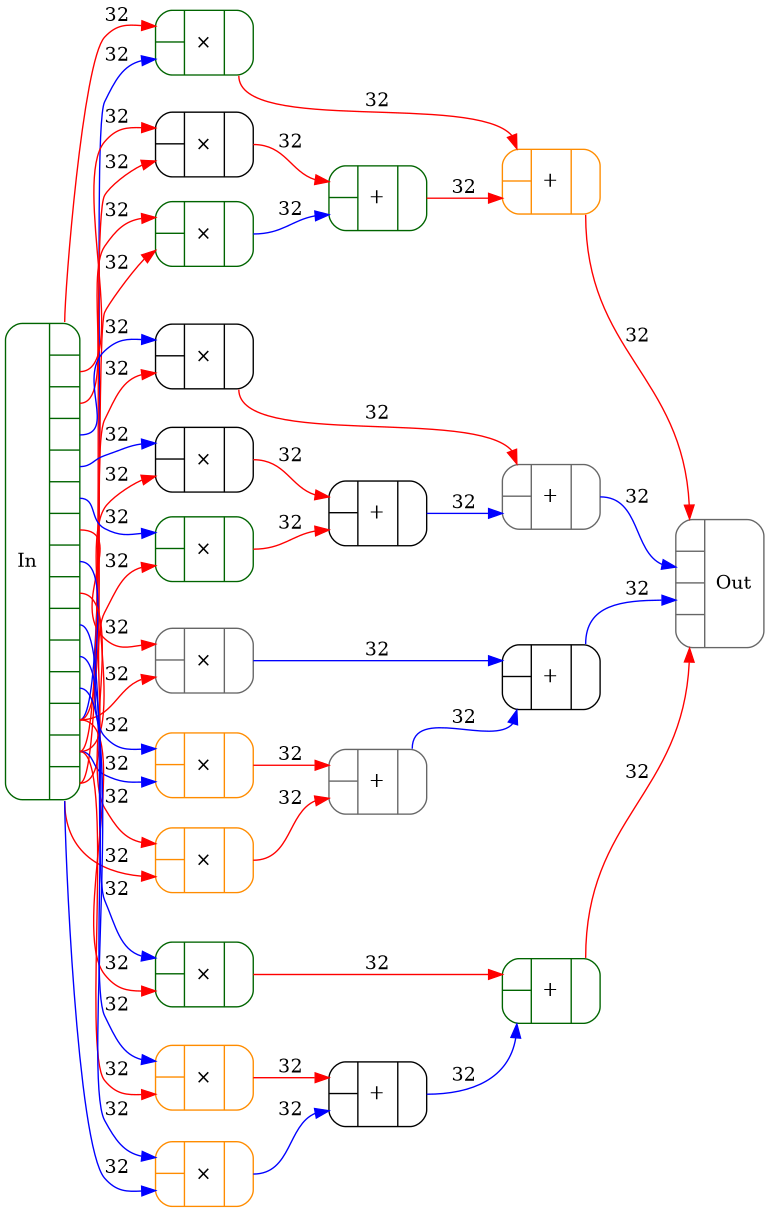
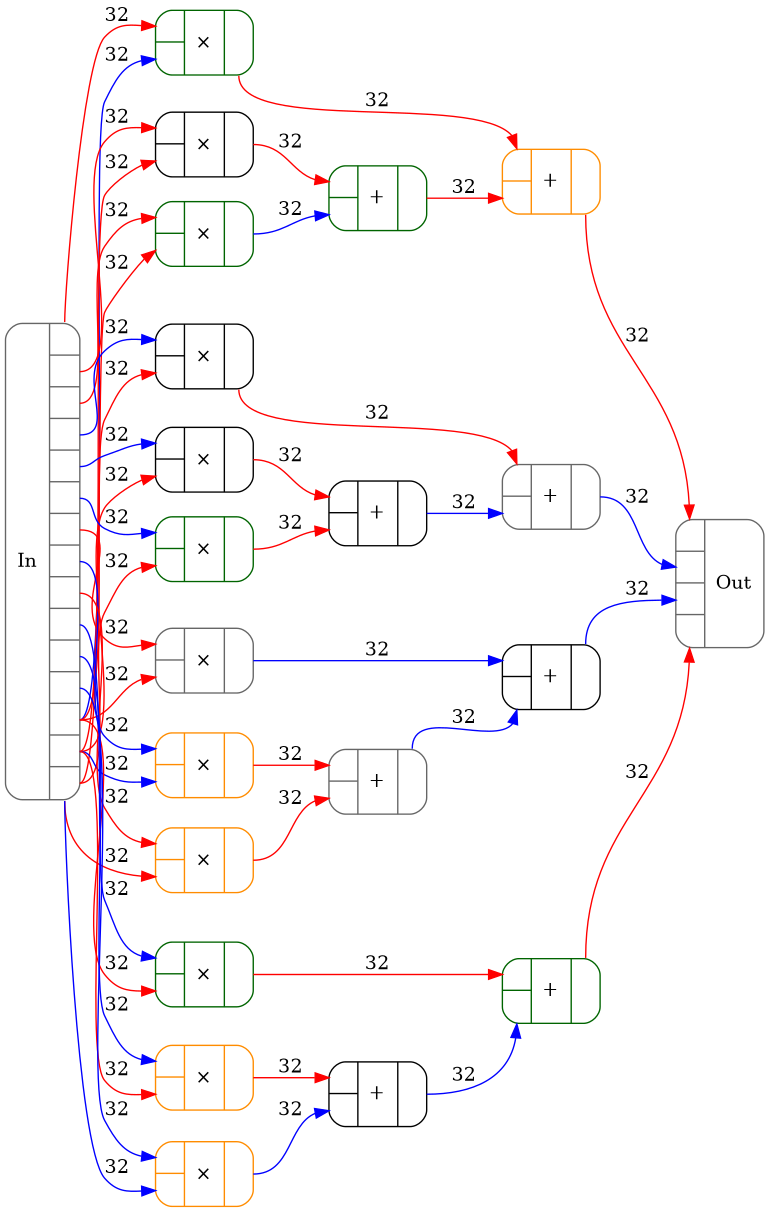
(43, 562) -> (43, 562)
